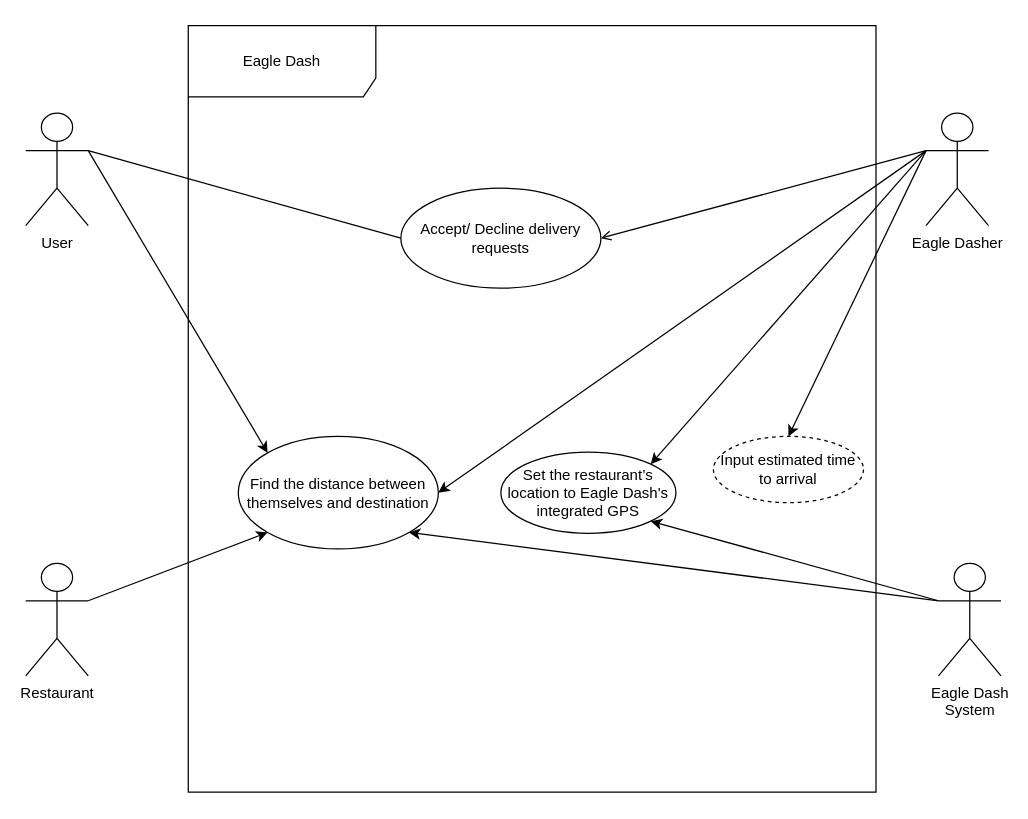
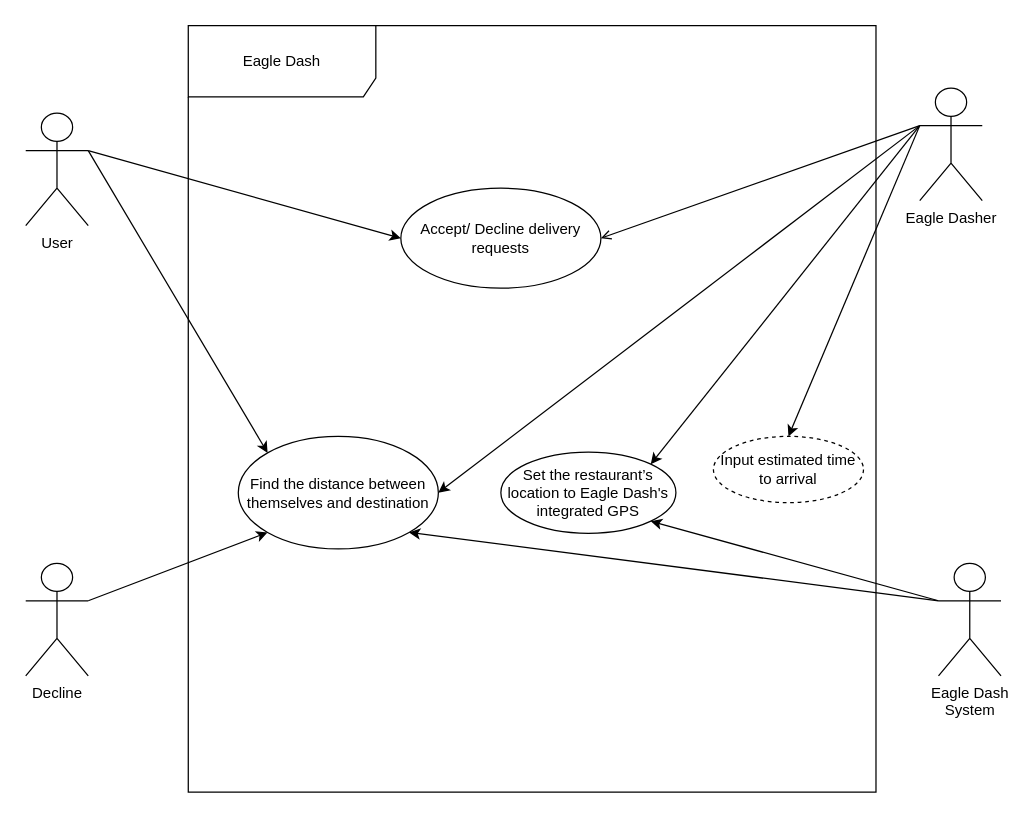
(957, 169) -> (951, 144)
(394, 236) -> (391, 235)
(58, 693) -> (58, 693)
